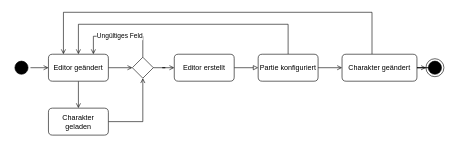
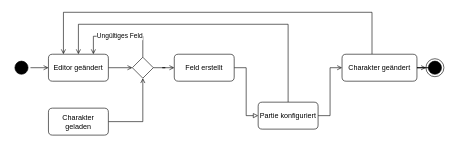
(204, 68) -> (204, 68)
(288, 68) -> (288, 116)
(78, 94) -> none
